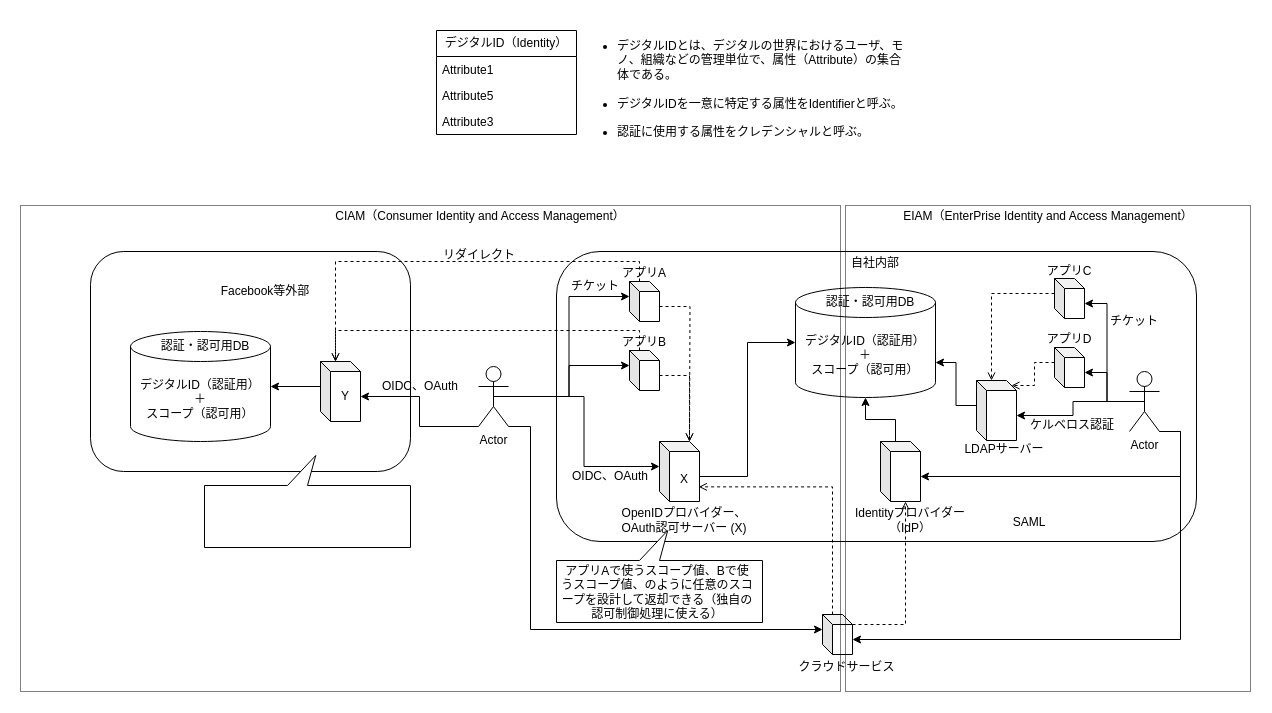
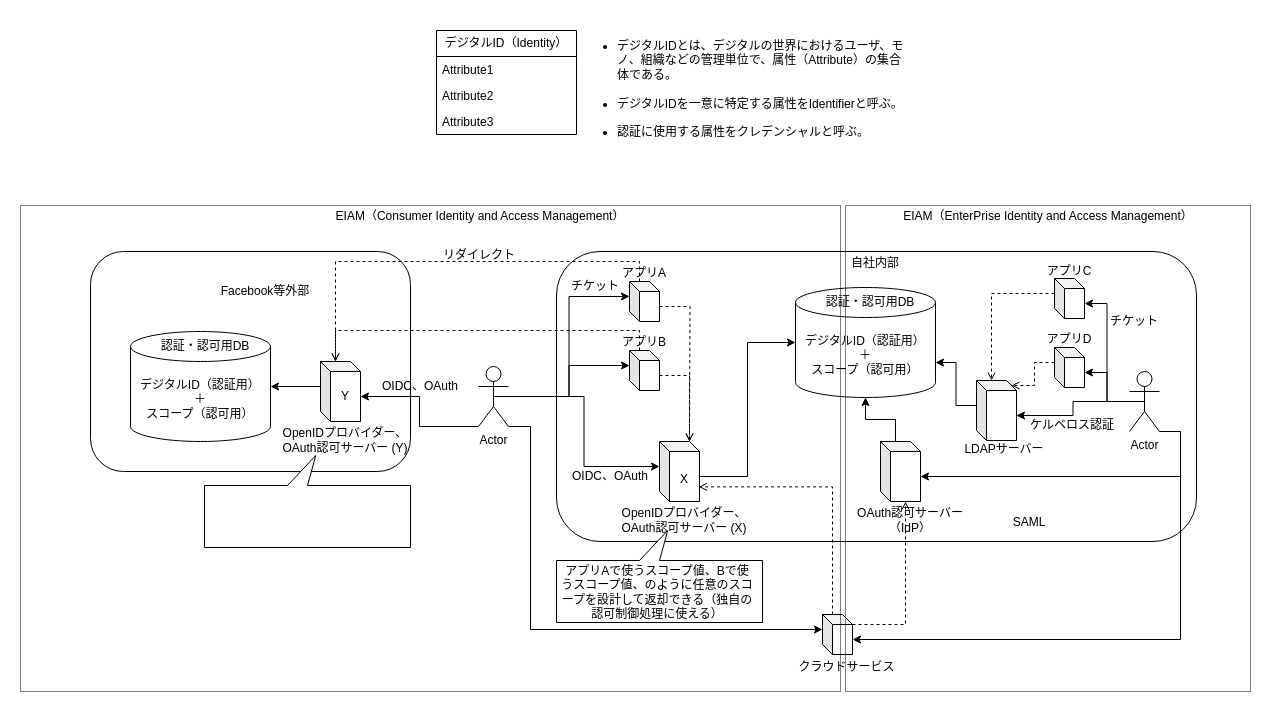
(475, 97) -> (475, 97)
(481, 217) -> (481, 217)
none -> (346, 441)
(911, 521) -> (911, 521)
